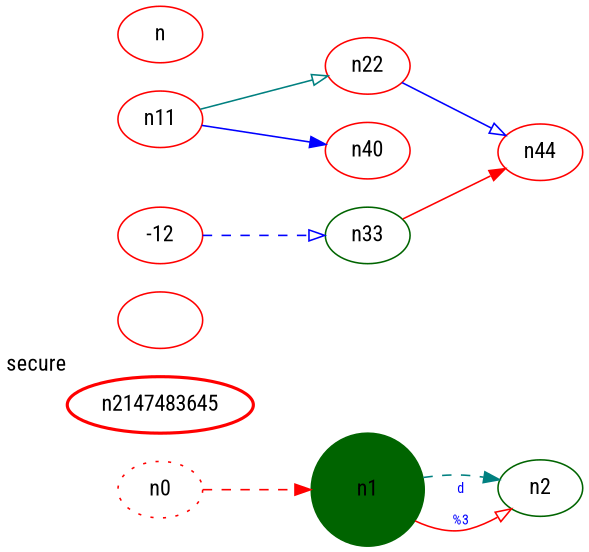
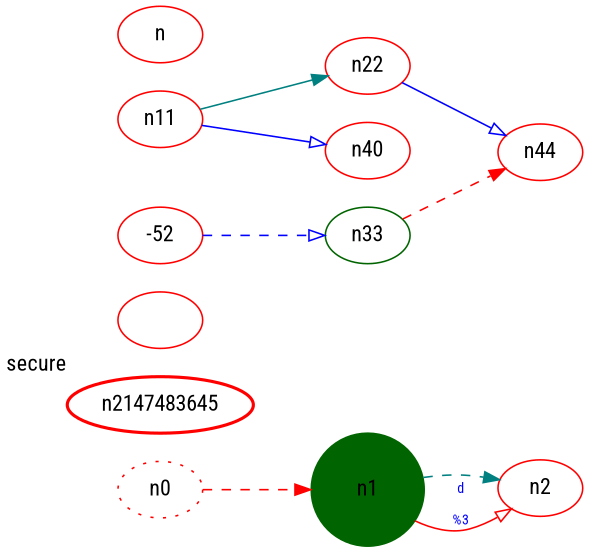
(256, 95) -> (256, 95)
(256, 134) -> (256, 134)
(447, 197) -> (447, 197)
(160, 235) -> (160, 235)
(540, 488) -> (540, 488)
